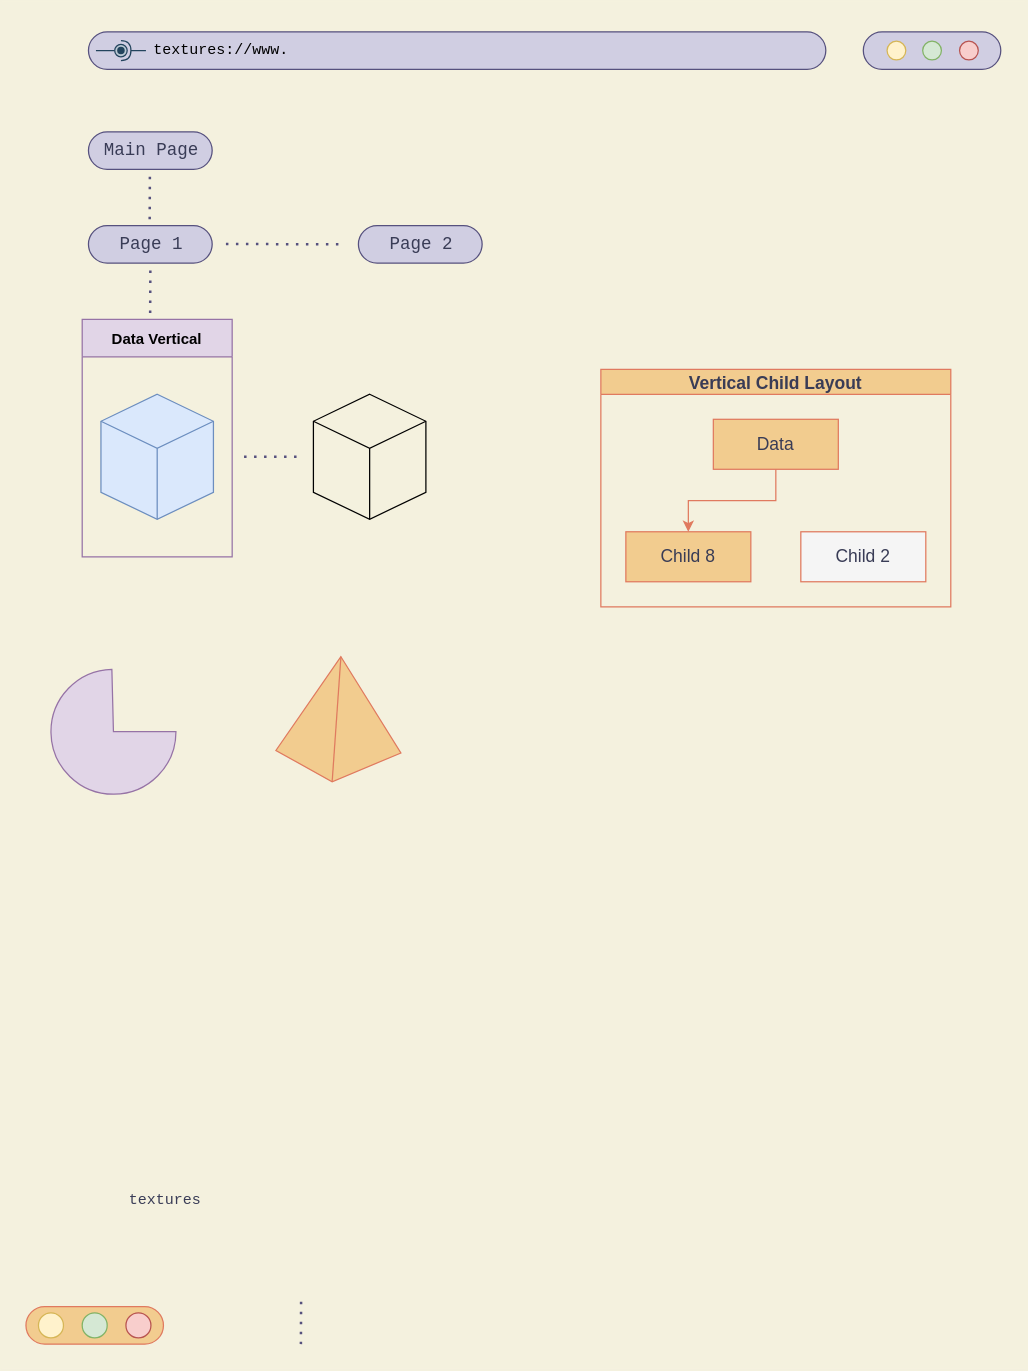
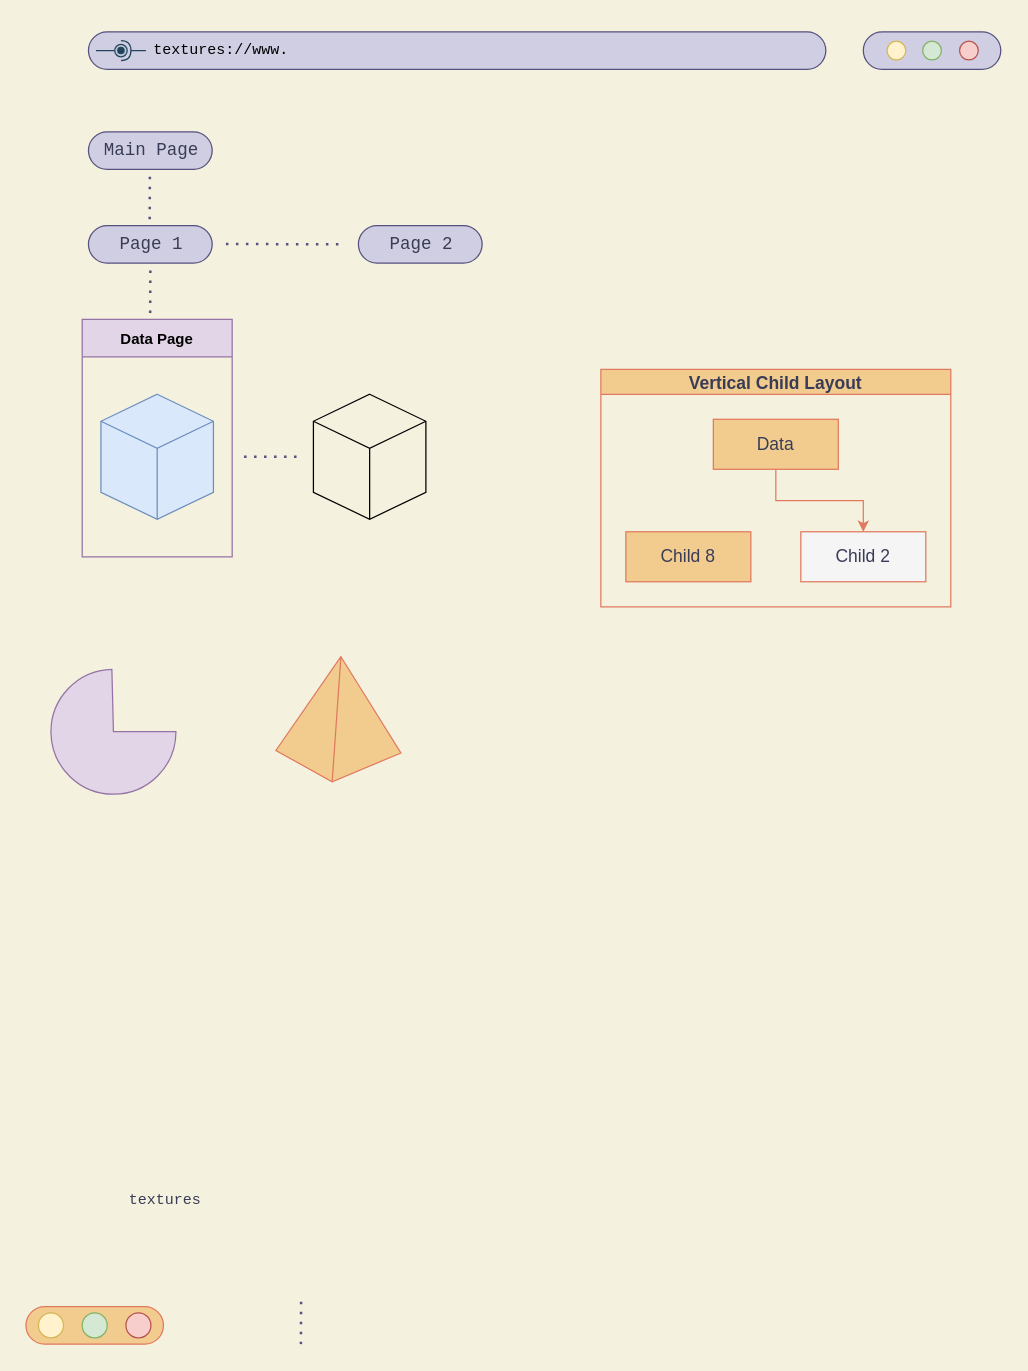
(156, 339) -> (156, 339)
(719, 501) -> none
none -> (831, 501)
